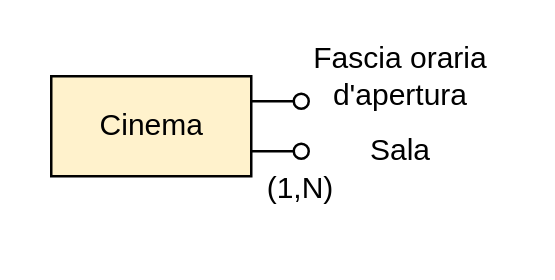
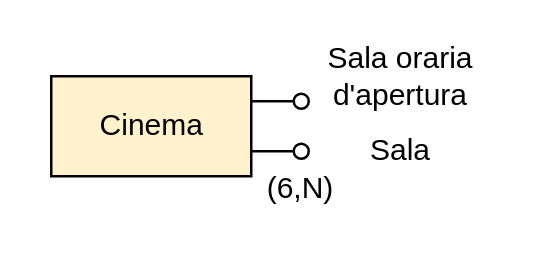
(401, 76) -> (401, 76)
(301, 189) -> (301, 189)
